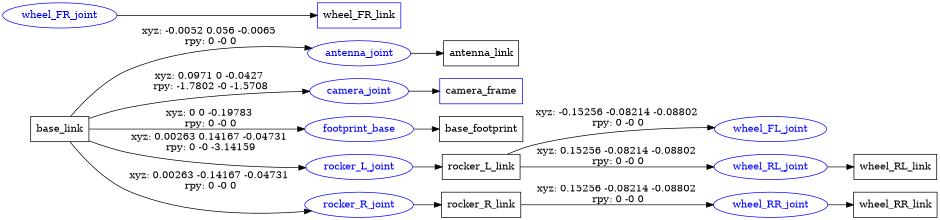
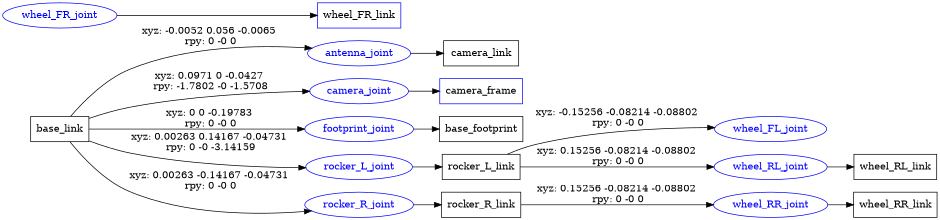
(481, 53) -> (481, 53)
(359, 129) -> (359, 129)
